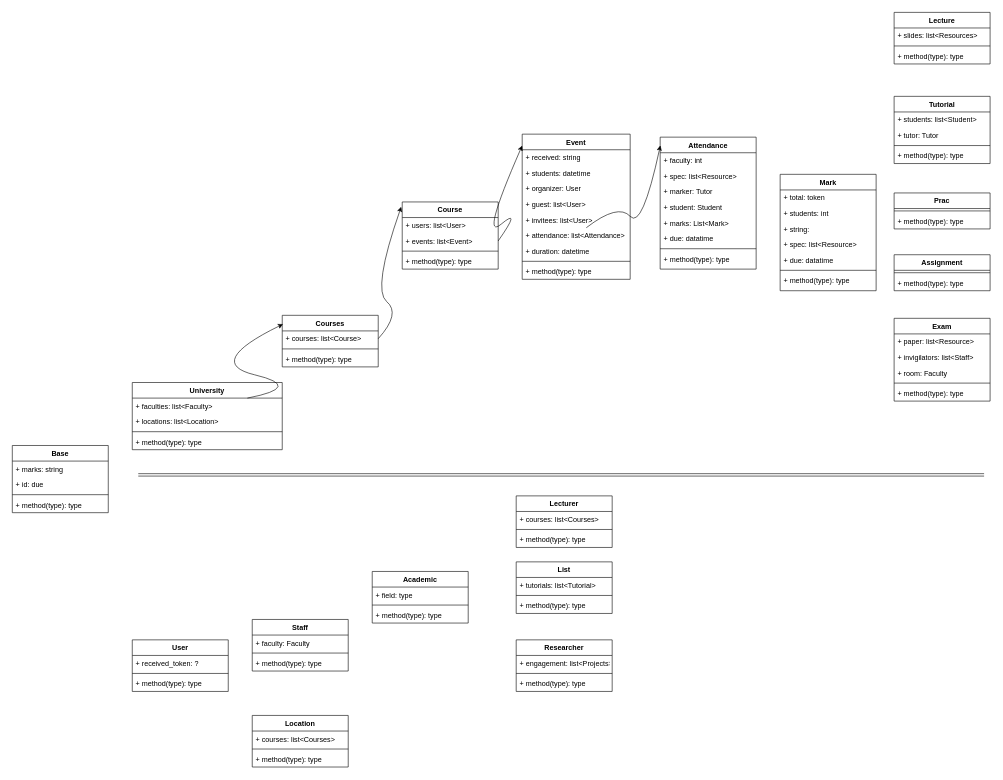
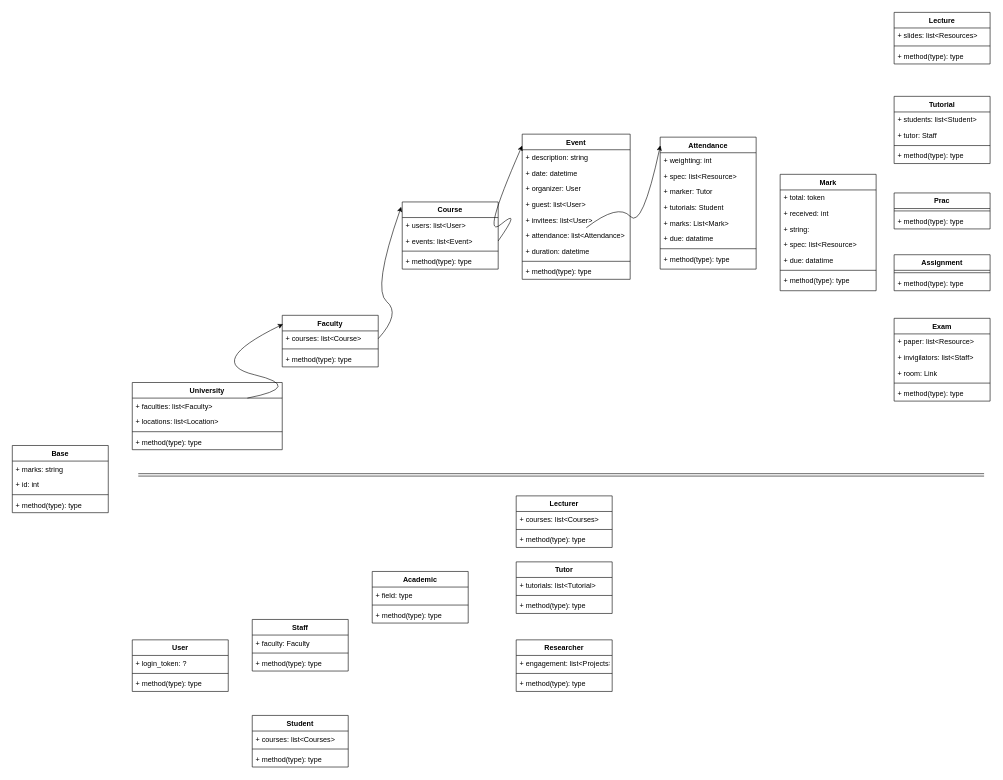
(923, 136) -> (923, 136)
(557, 158) -> (562, 158)
(687, 161) -> (690, 161)
(562, 173) -> (554, 173)
(697, 208) -> (699, 208)
(810, 214) -> (809, 214)
(330, 323) -> (330, 323)
(924, 373) -> (918, 373)
(30, 485) -> (29, 485)
(564, 570) -> (564, 570)
(170, 664) -> (163, 664)
(300, 724) -> (300, 724)
